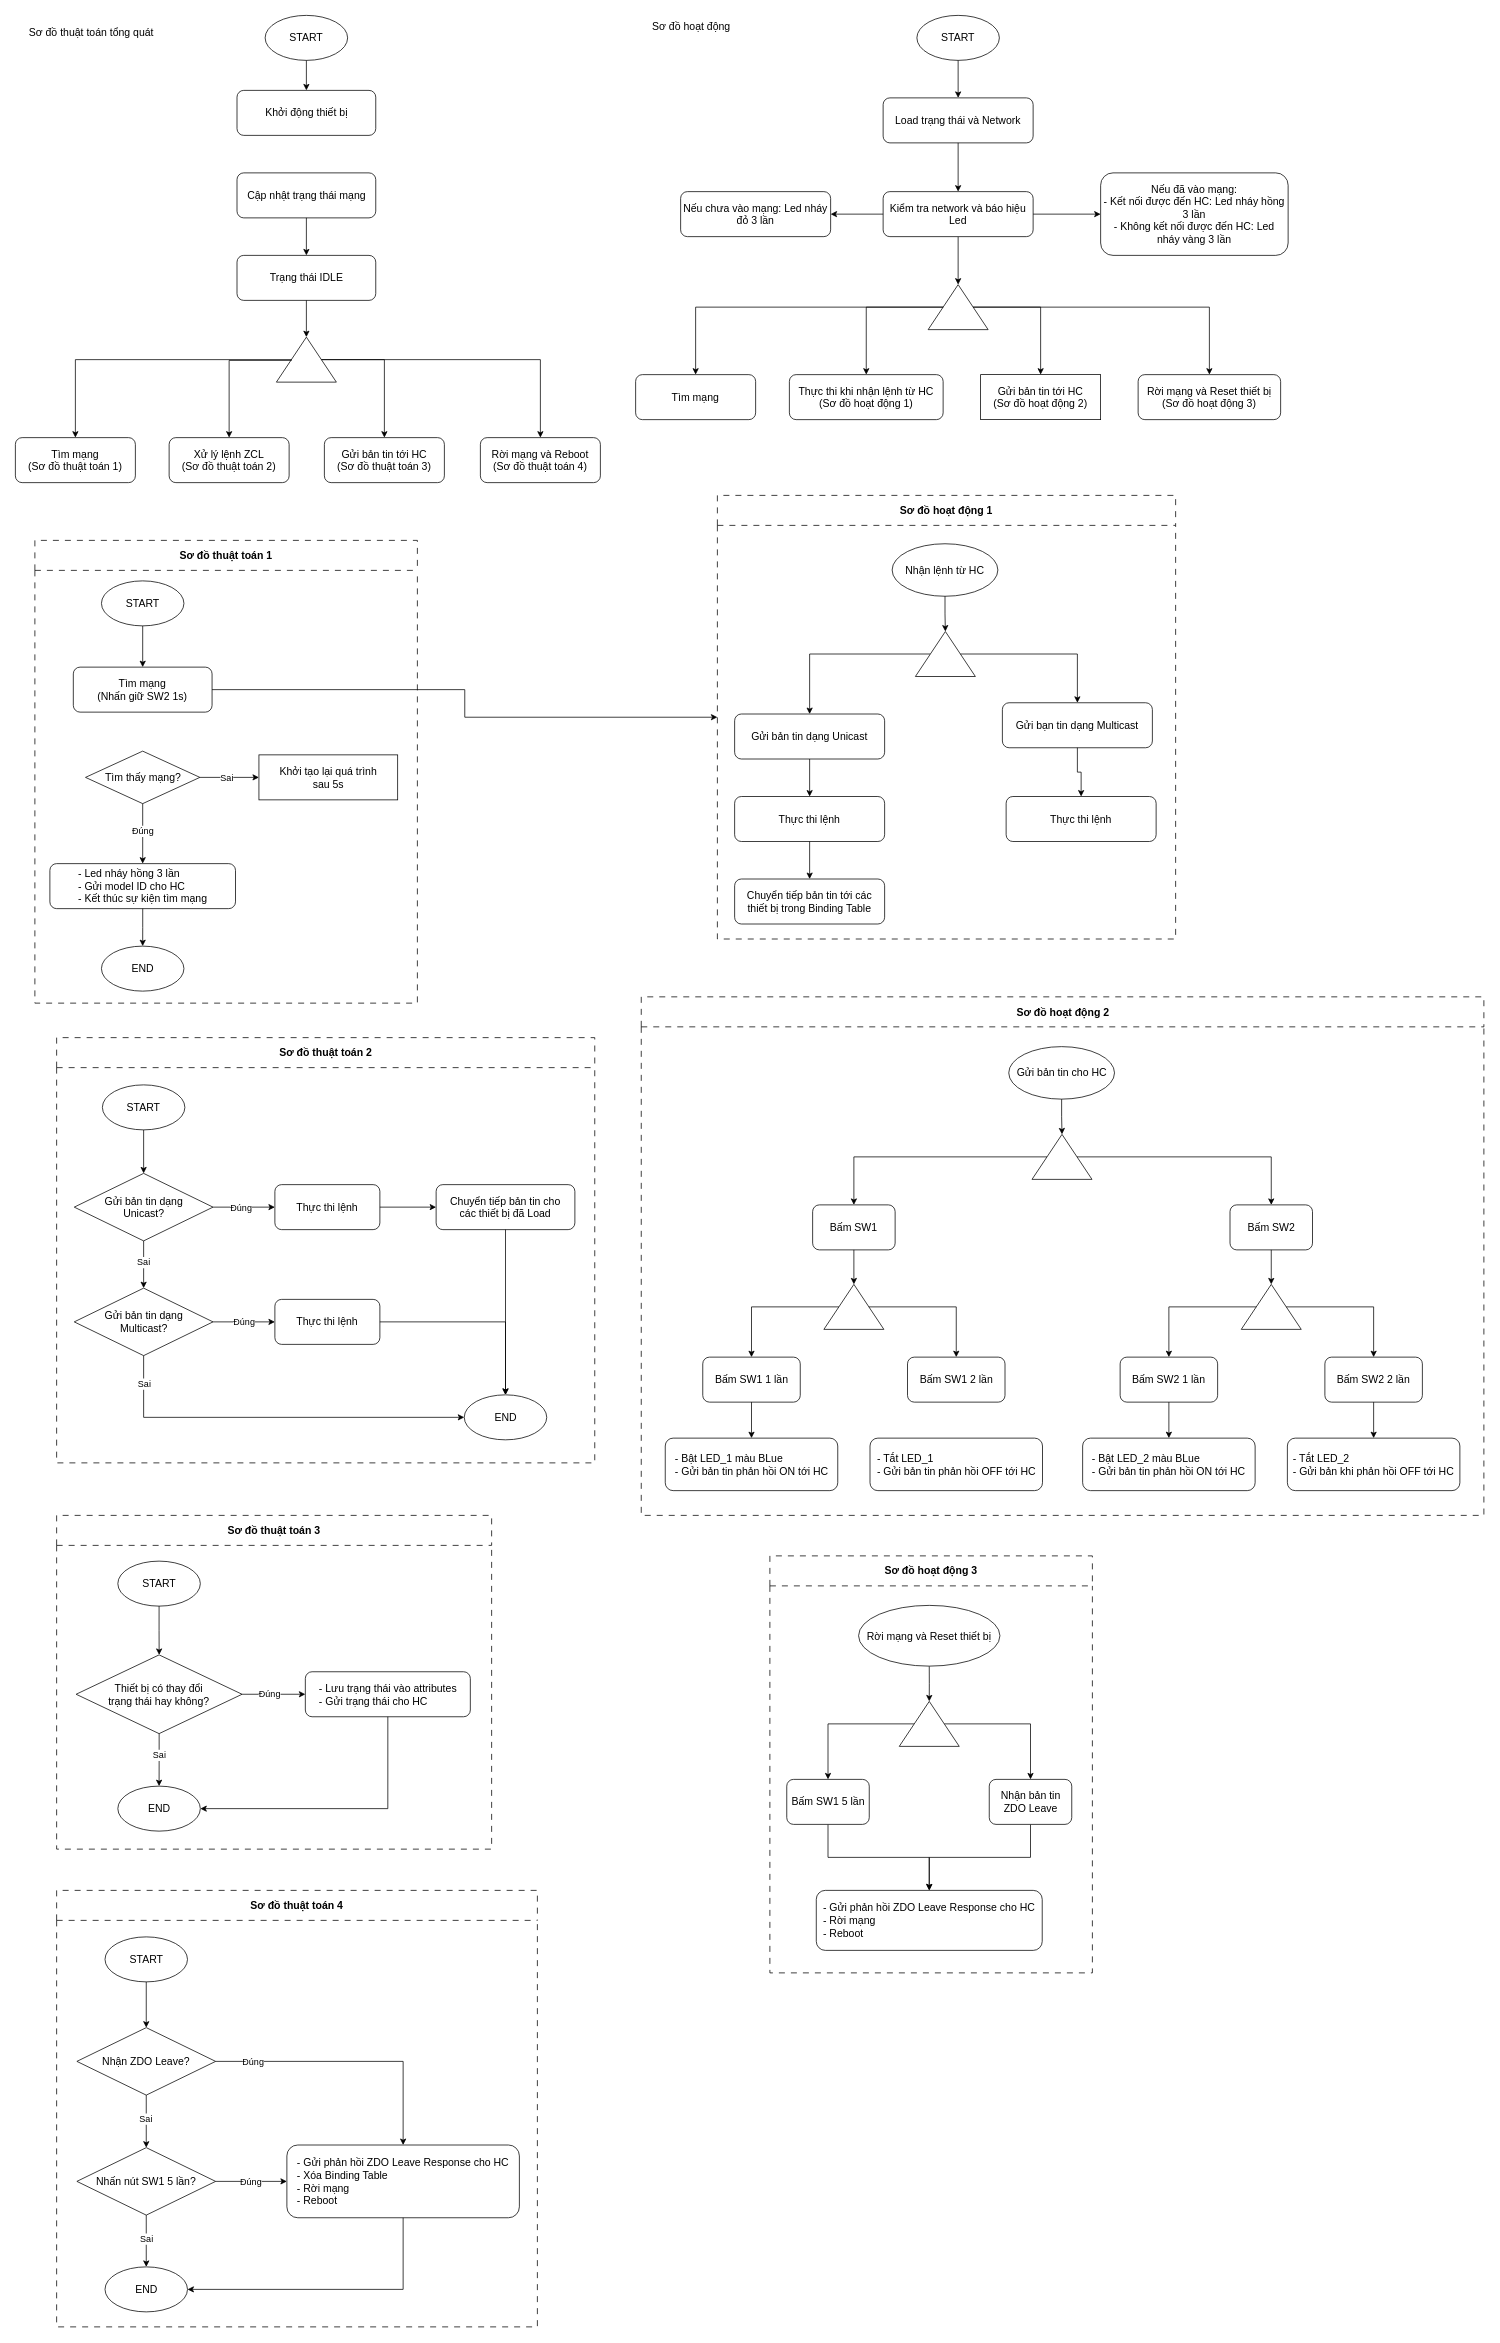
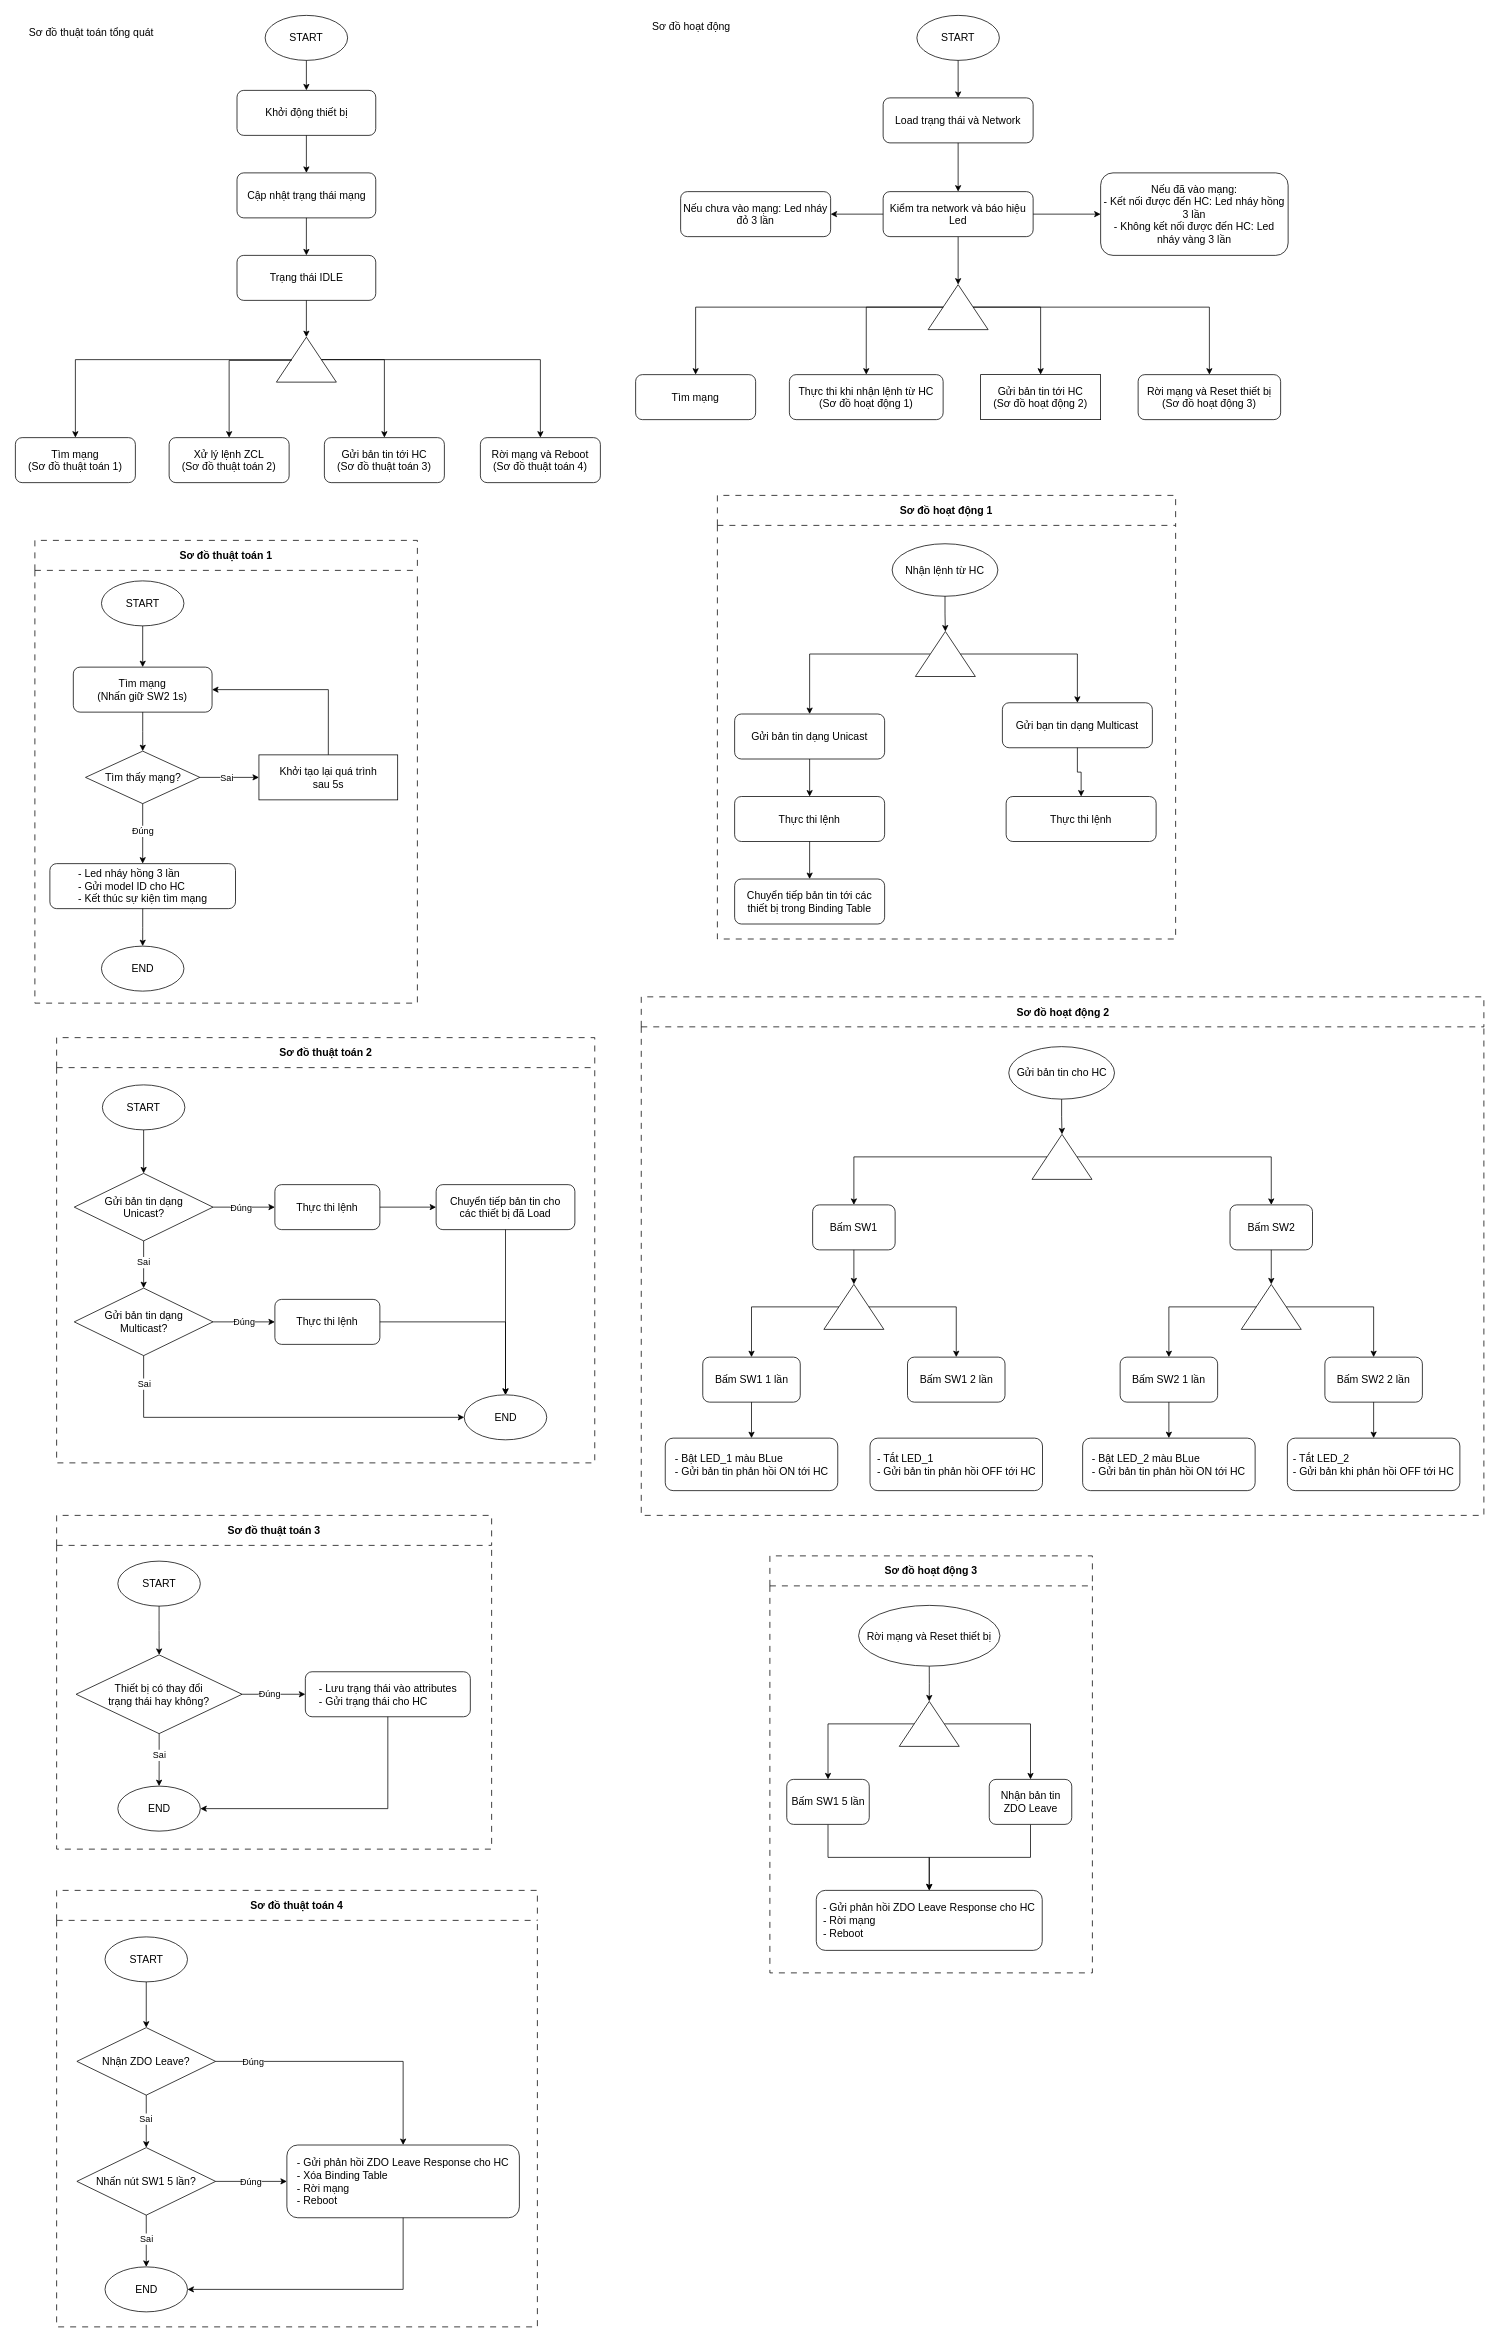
none -> (306, 152)
(508, 717) -> (143, 729)
none -> (328, 723)
